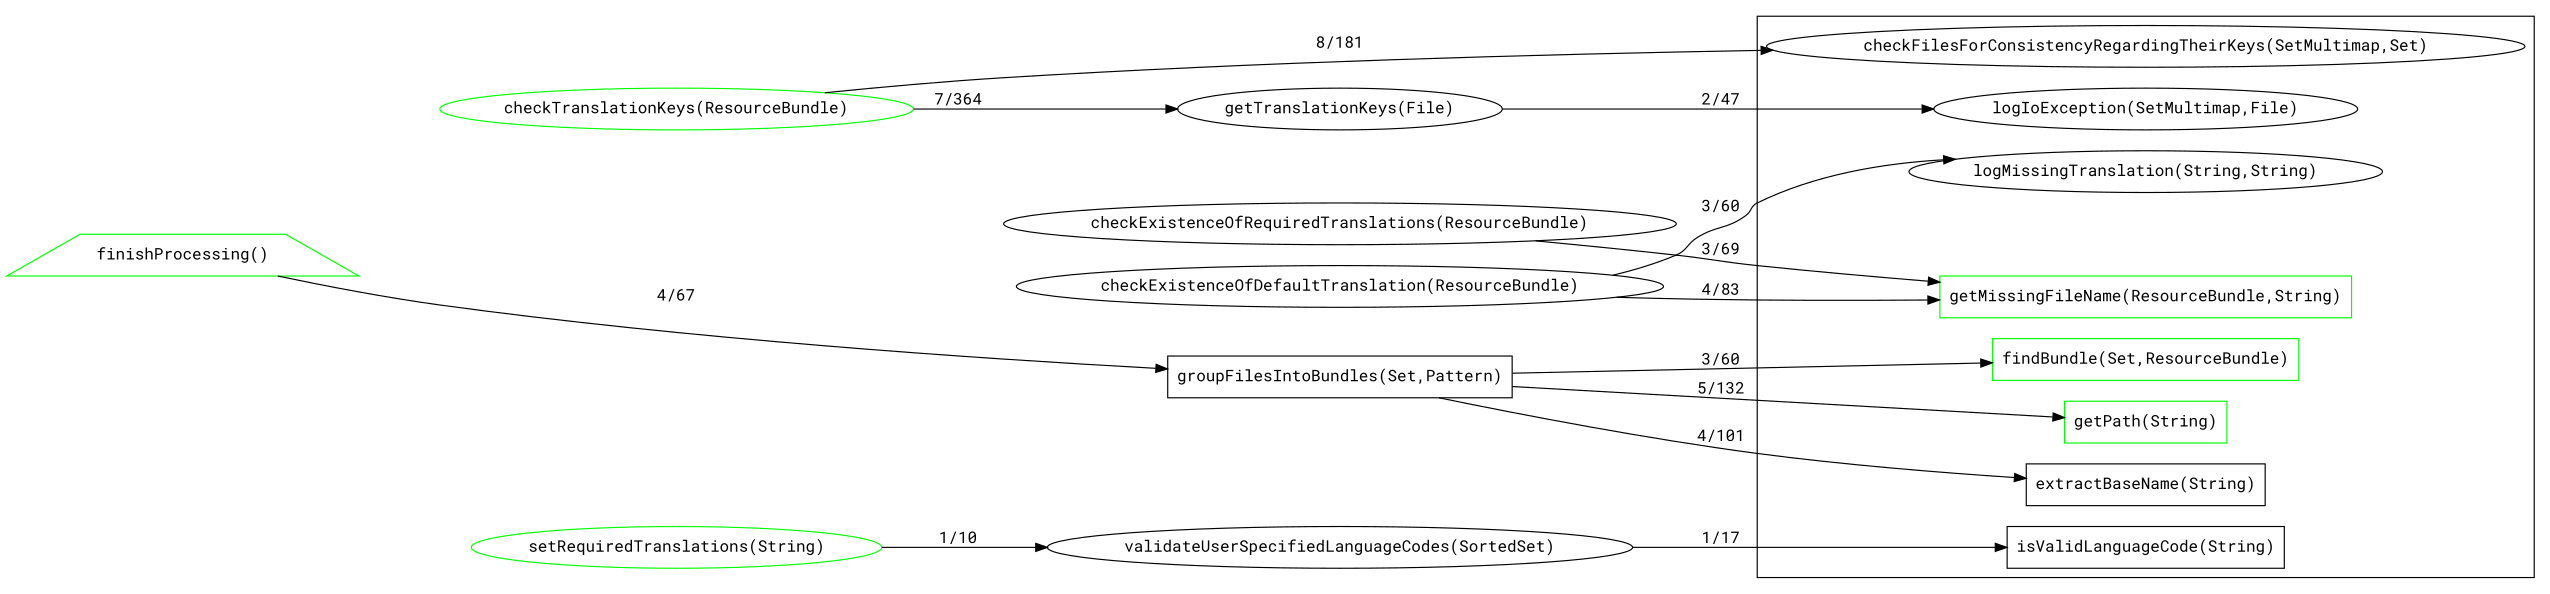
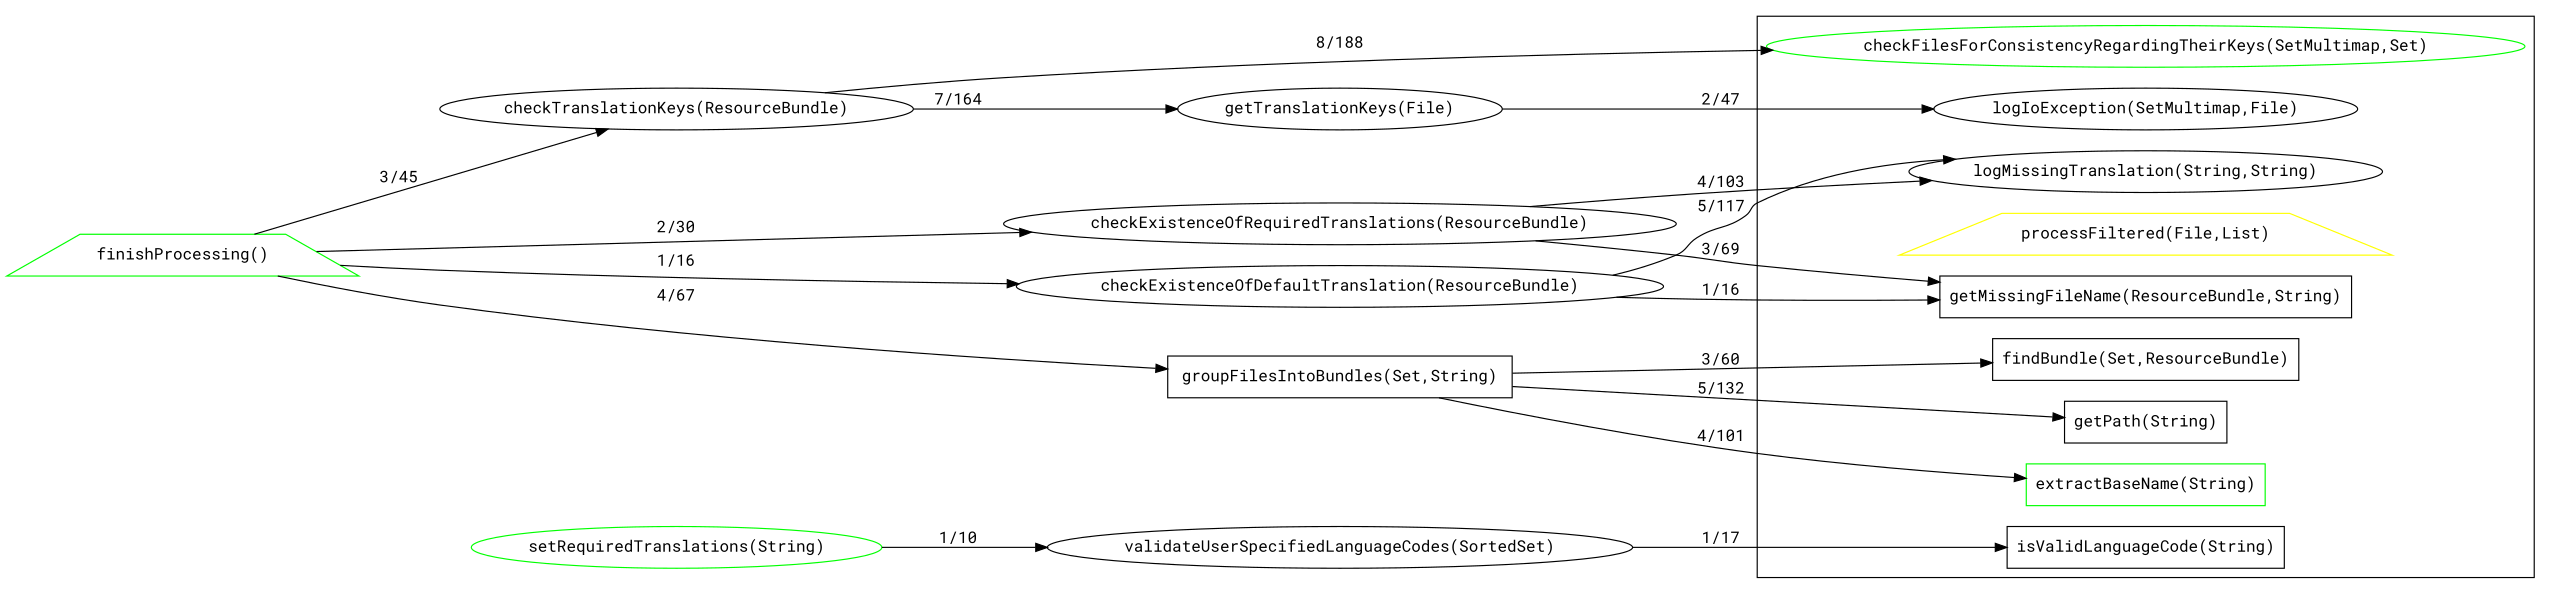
(1340, 43) -> (1340, 43)
(2146, 46) -> (2146, 46)
(958, 100) -> (958, 100)
(677, 109) -> (677, 109)
none -> (426, 183)
none -> (1725, 192)
(1721, 207) -> (1721, 207)
none -> (2146, 234)
none -> (668, 242)
none -> (674, 277)
(1721, 291) -> (1721, 291)
(2146, 297) -> (2146, 297)
(2146, 360) -> (2146, 360)
(1340, 377) -> (1340, 377)
(2146, 422) -> (2146, 422)
(2146, 485) -> (2146, 485)
